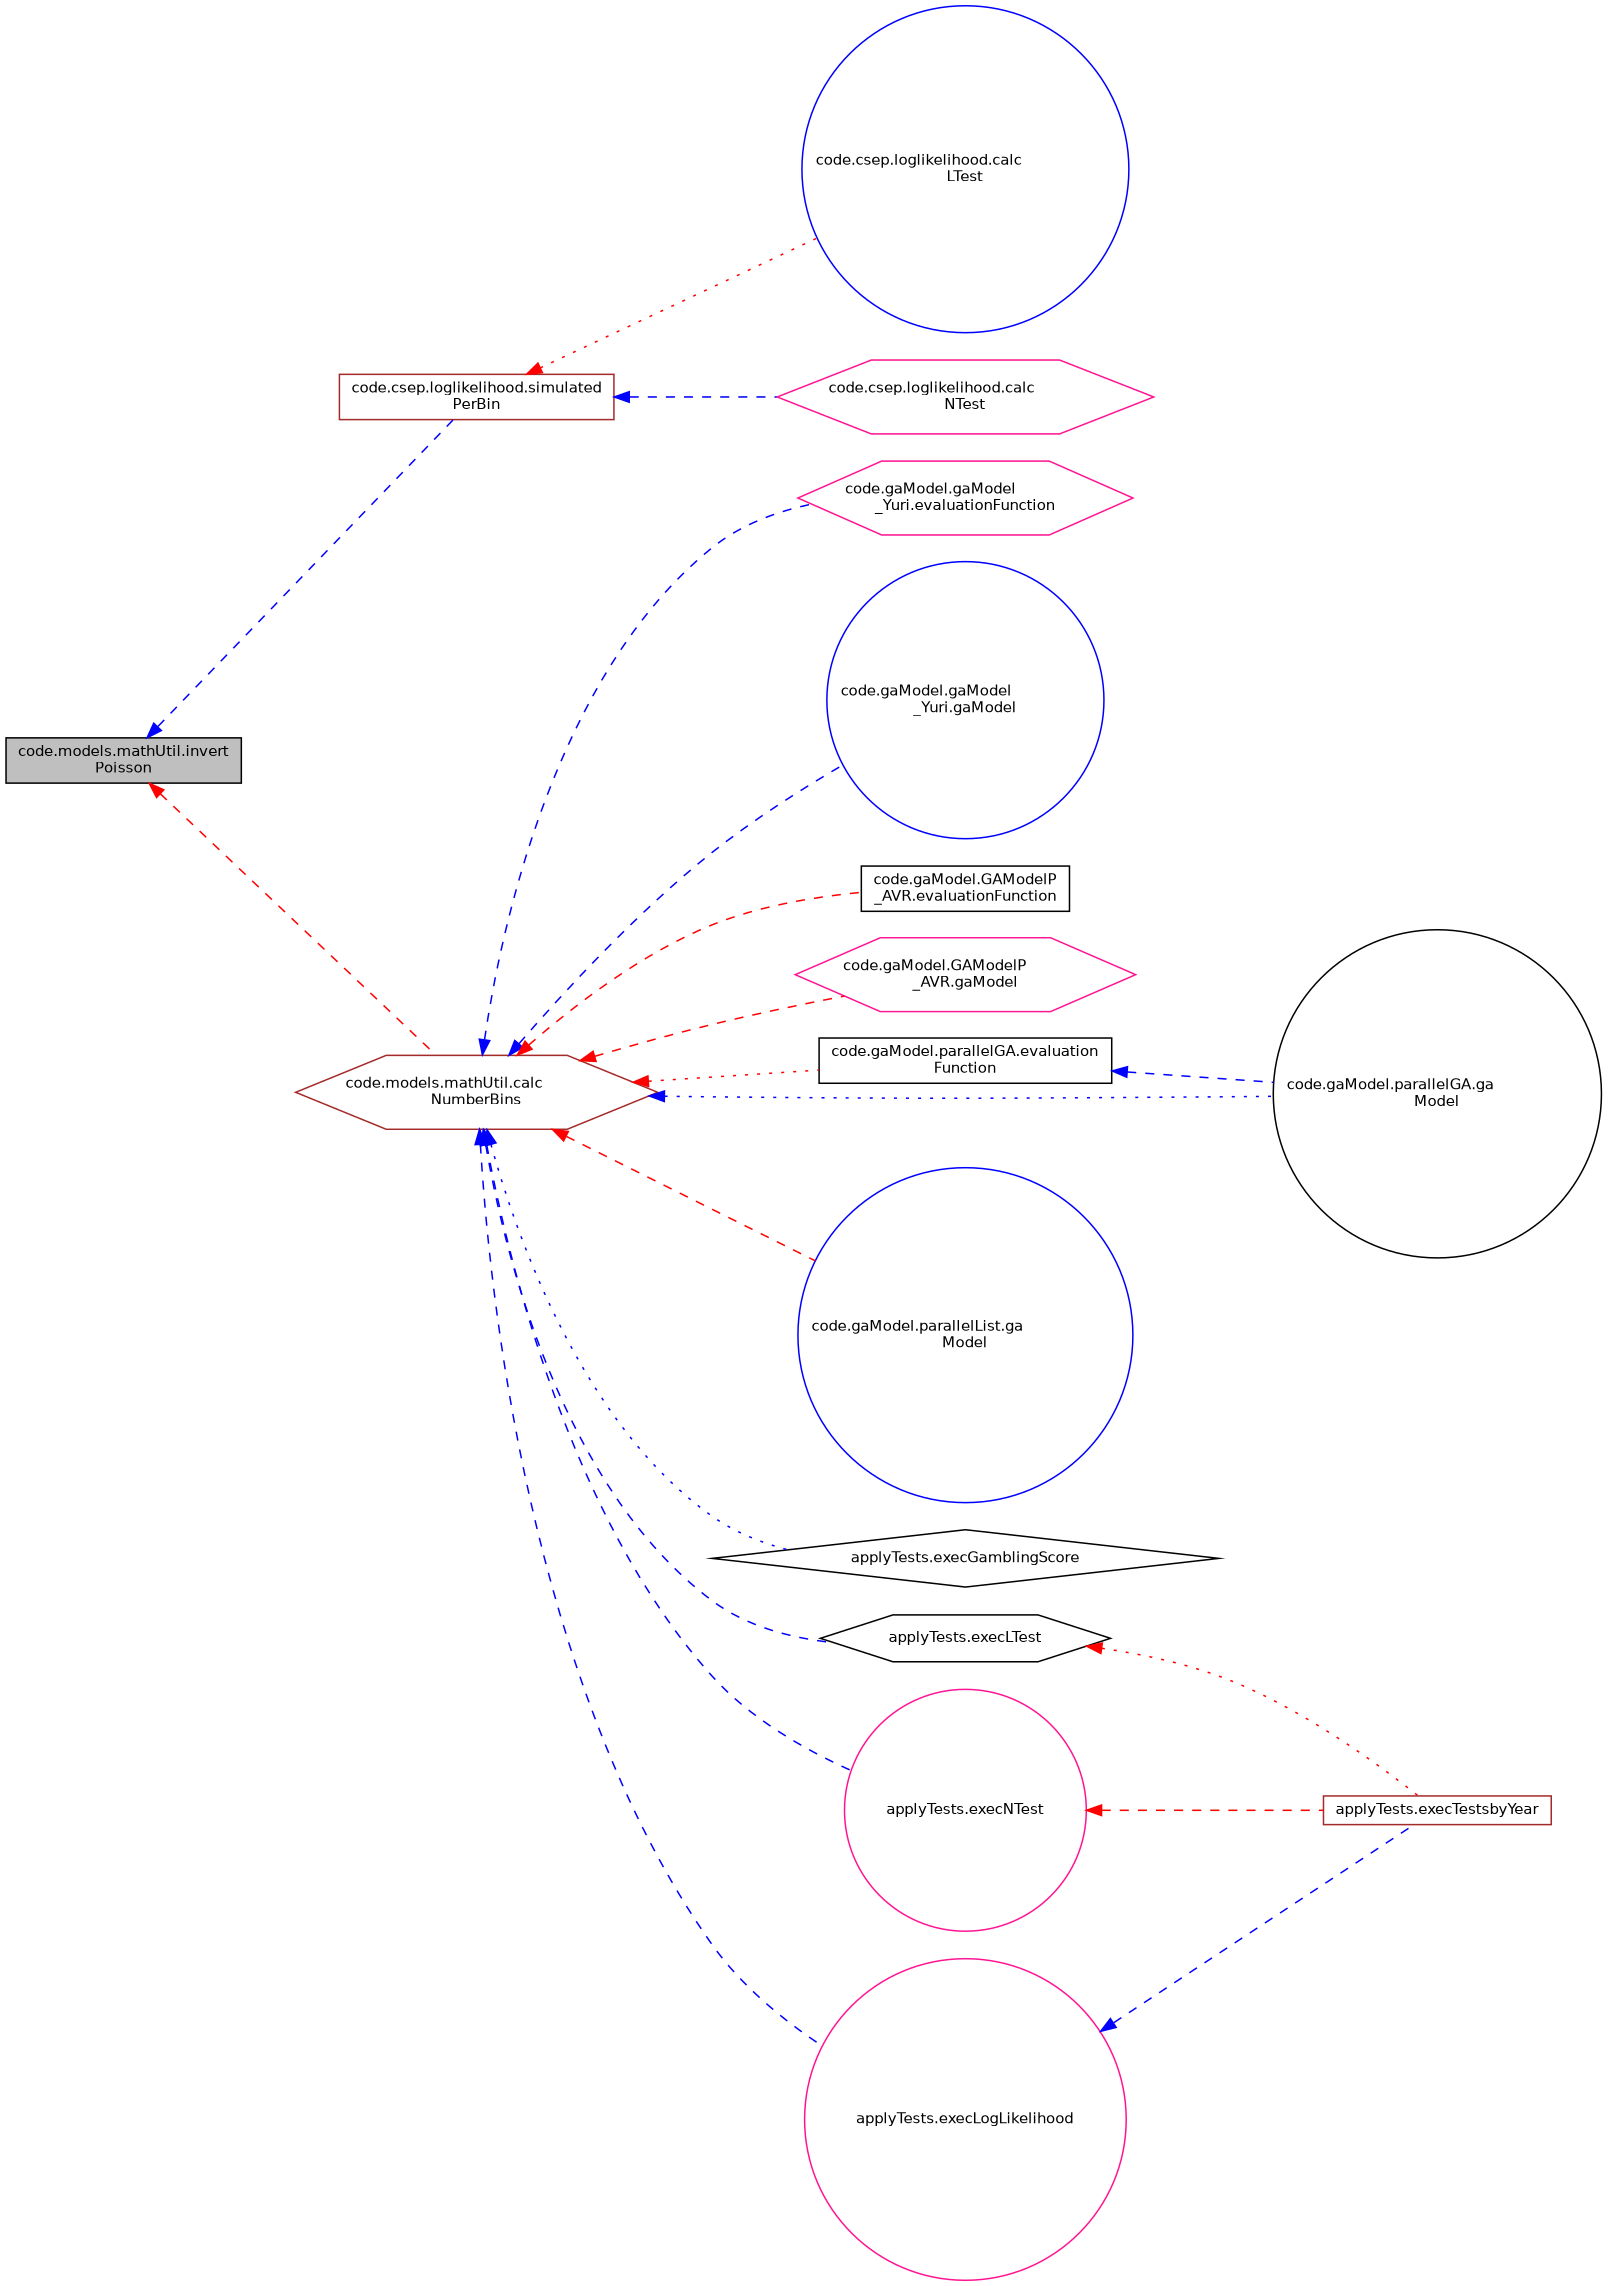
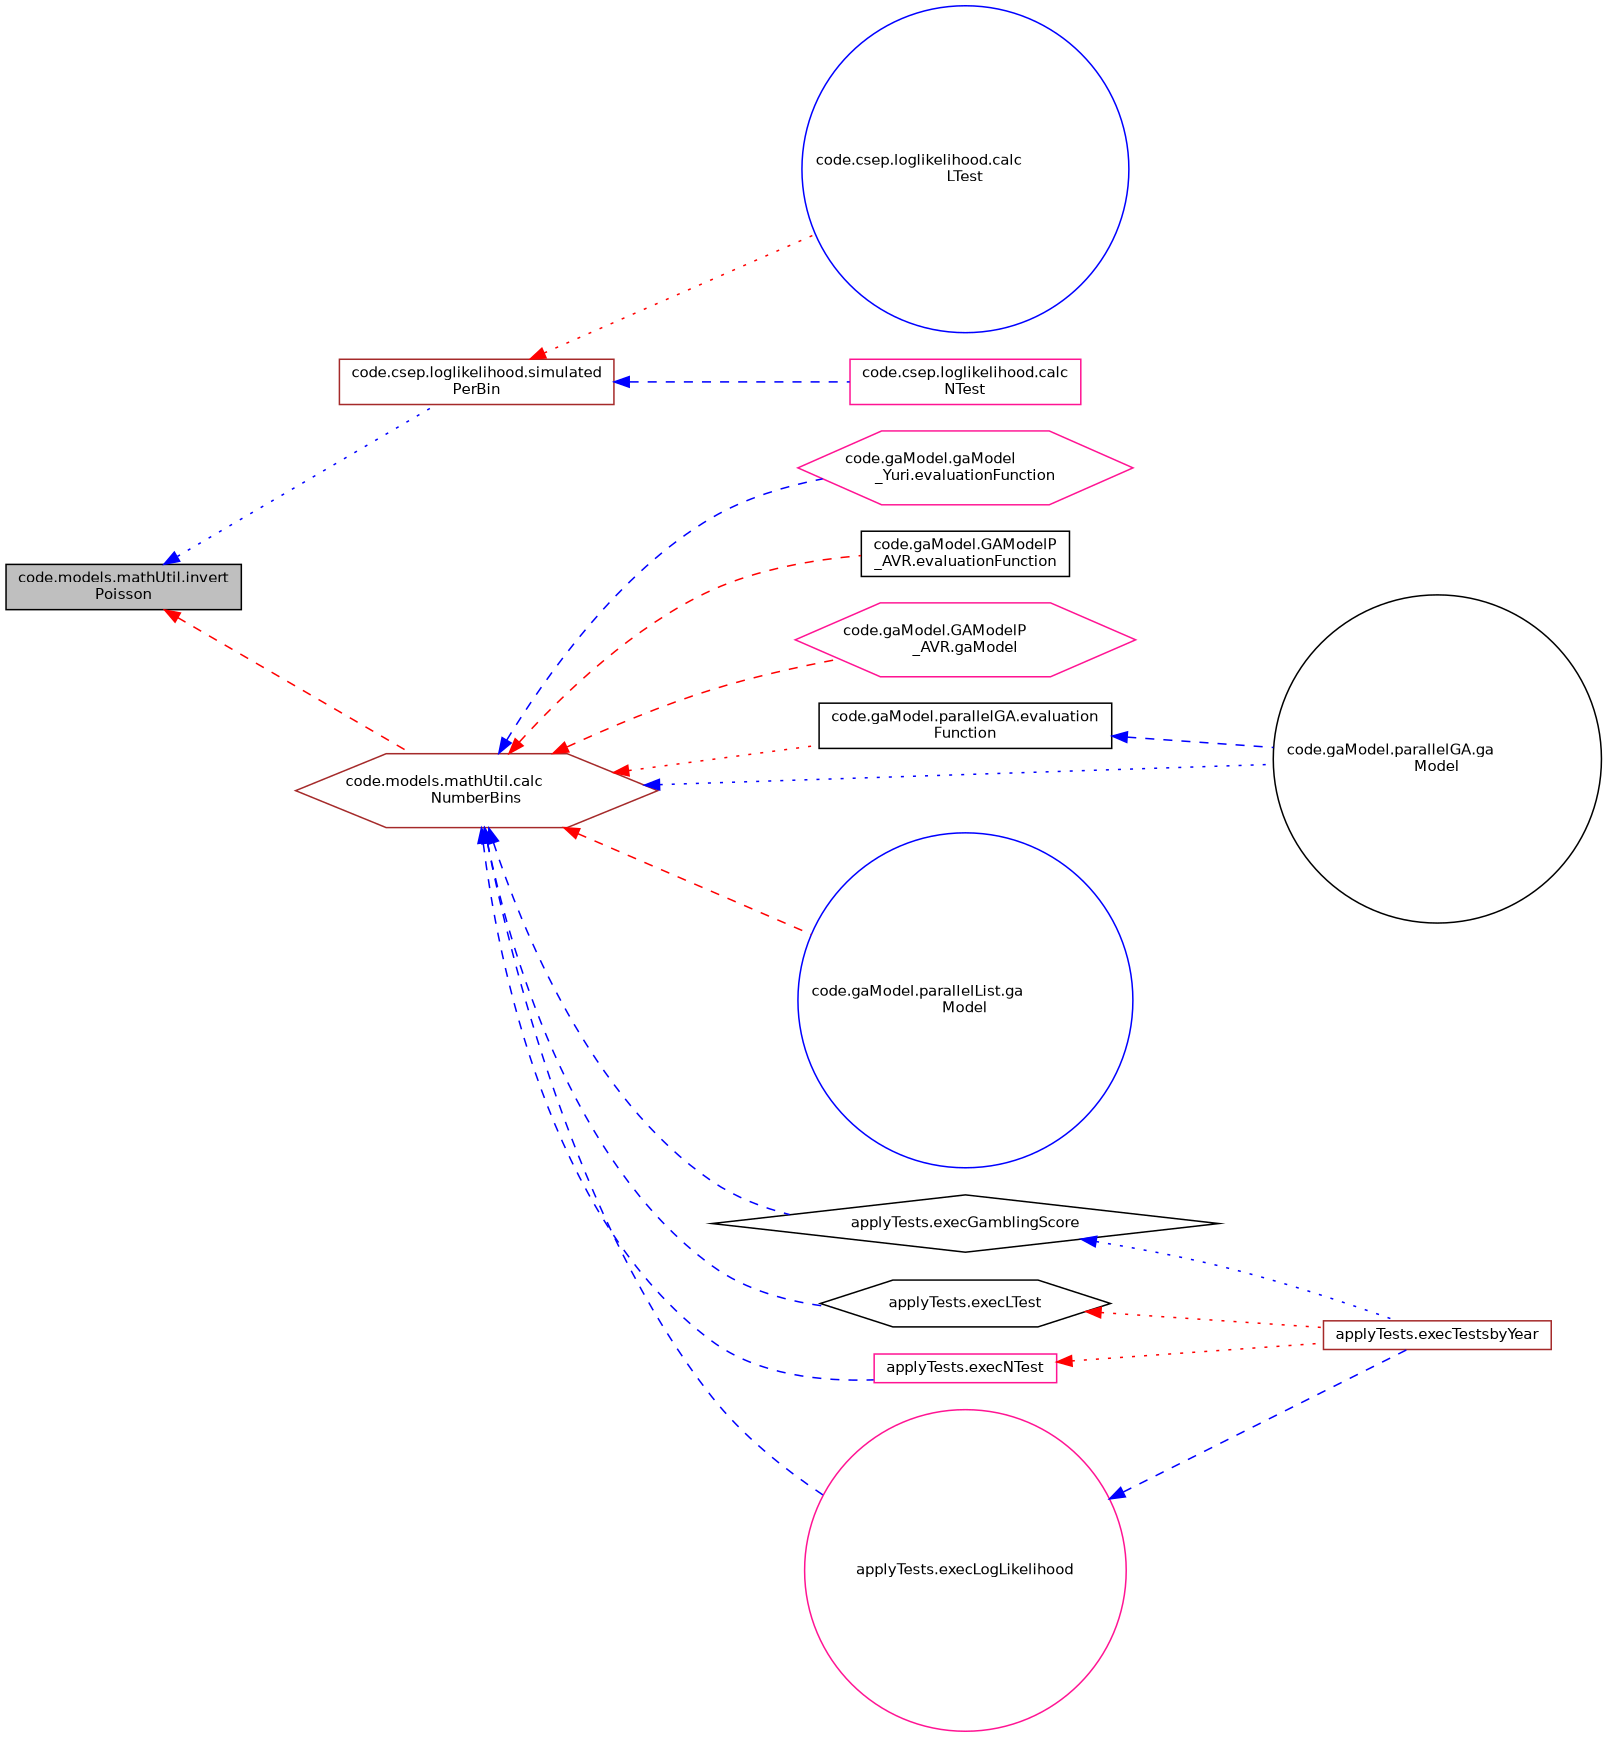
(965, 397) -> (965, 382)
(306, 573) -> (307, 481)
(965, 700) -> none
none -> (1248, 1273)
(593, 1384) -> (600, 1065)
(965, 1810) -> (965, 1368)
(1213, 1810) -> (1197, 1352)
